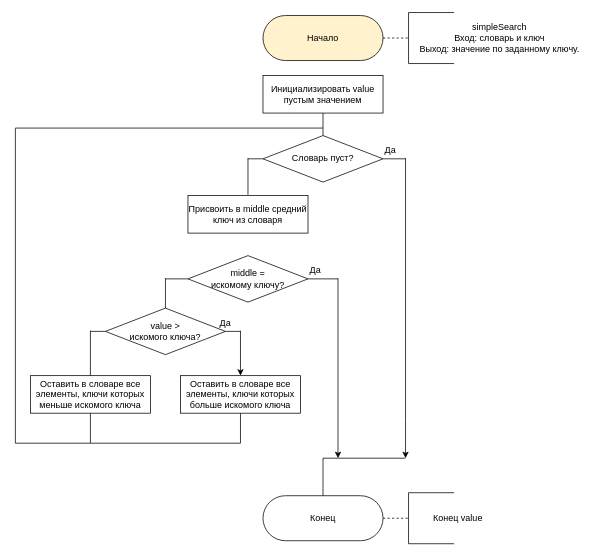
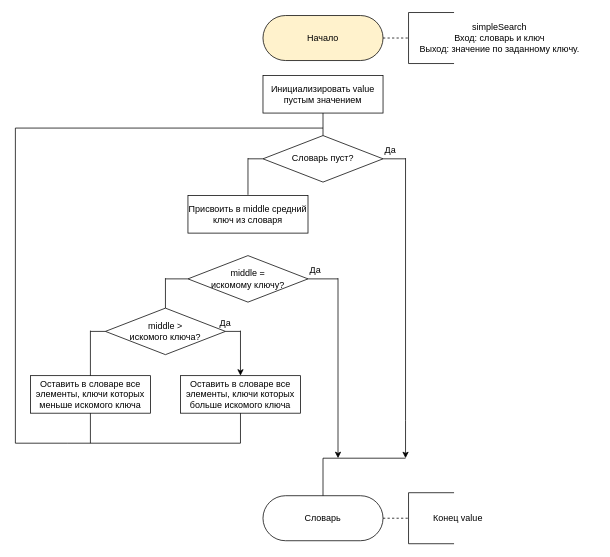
(165, 331) -> (165, 331)
(323, 518) -> (323, 518)
